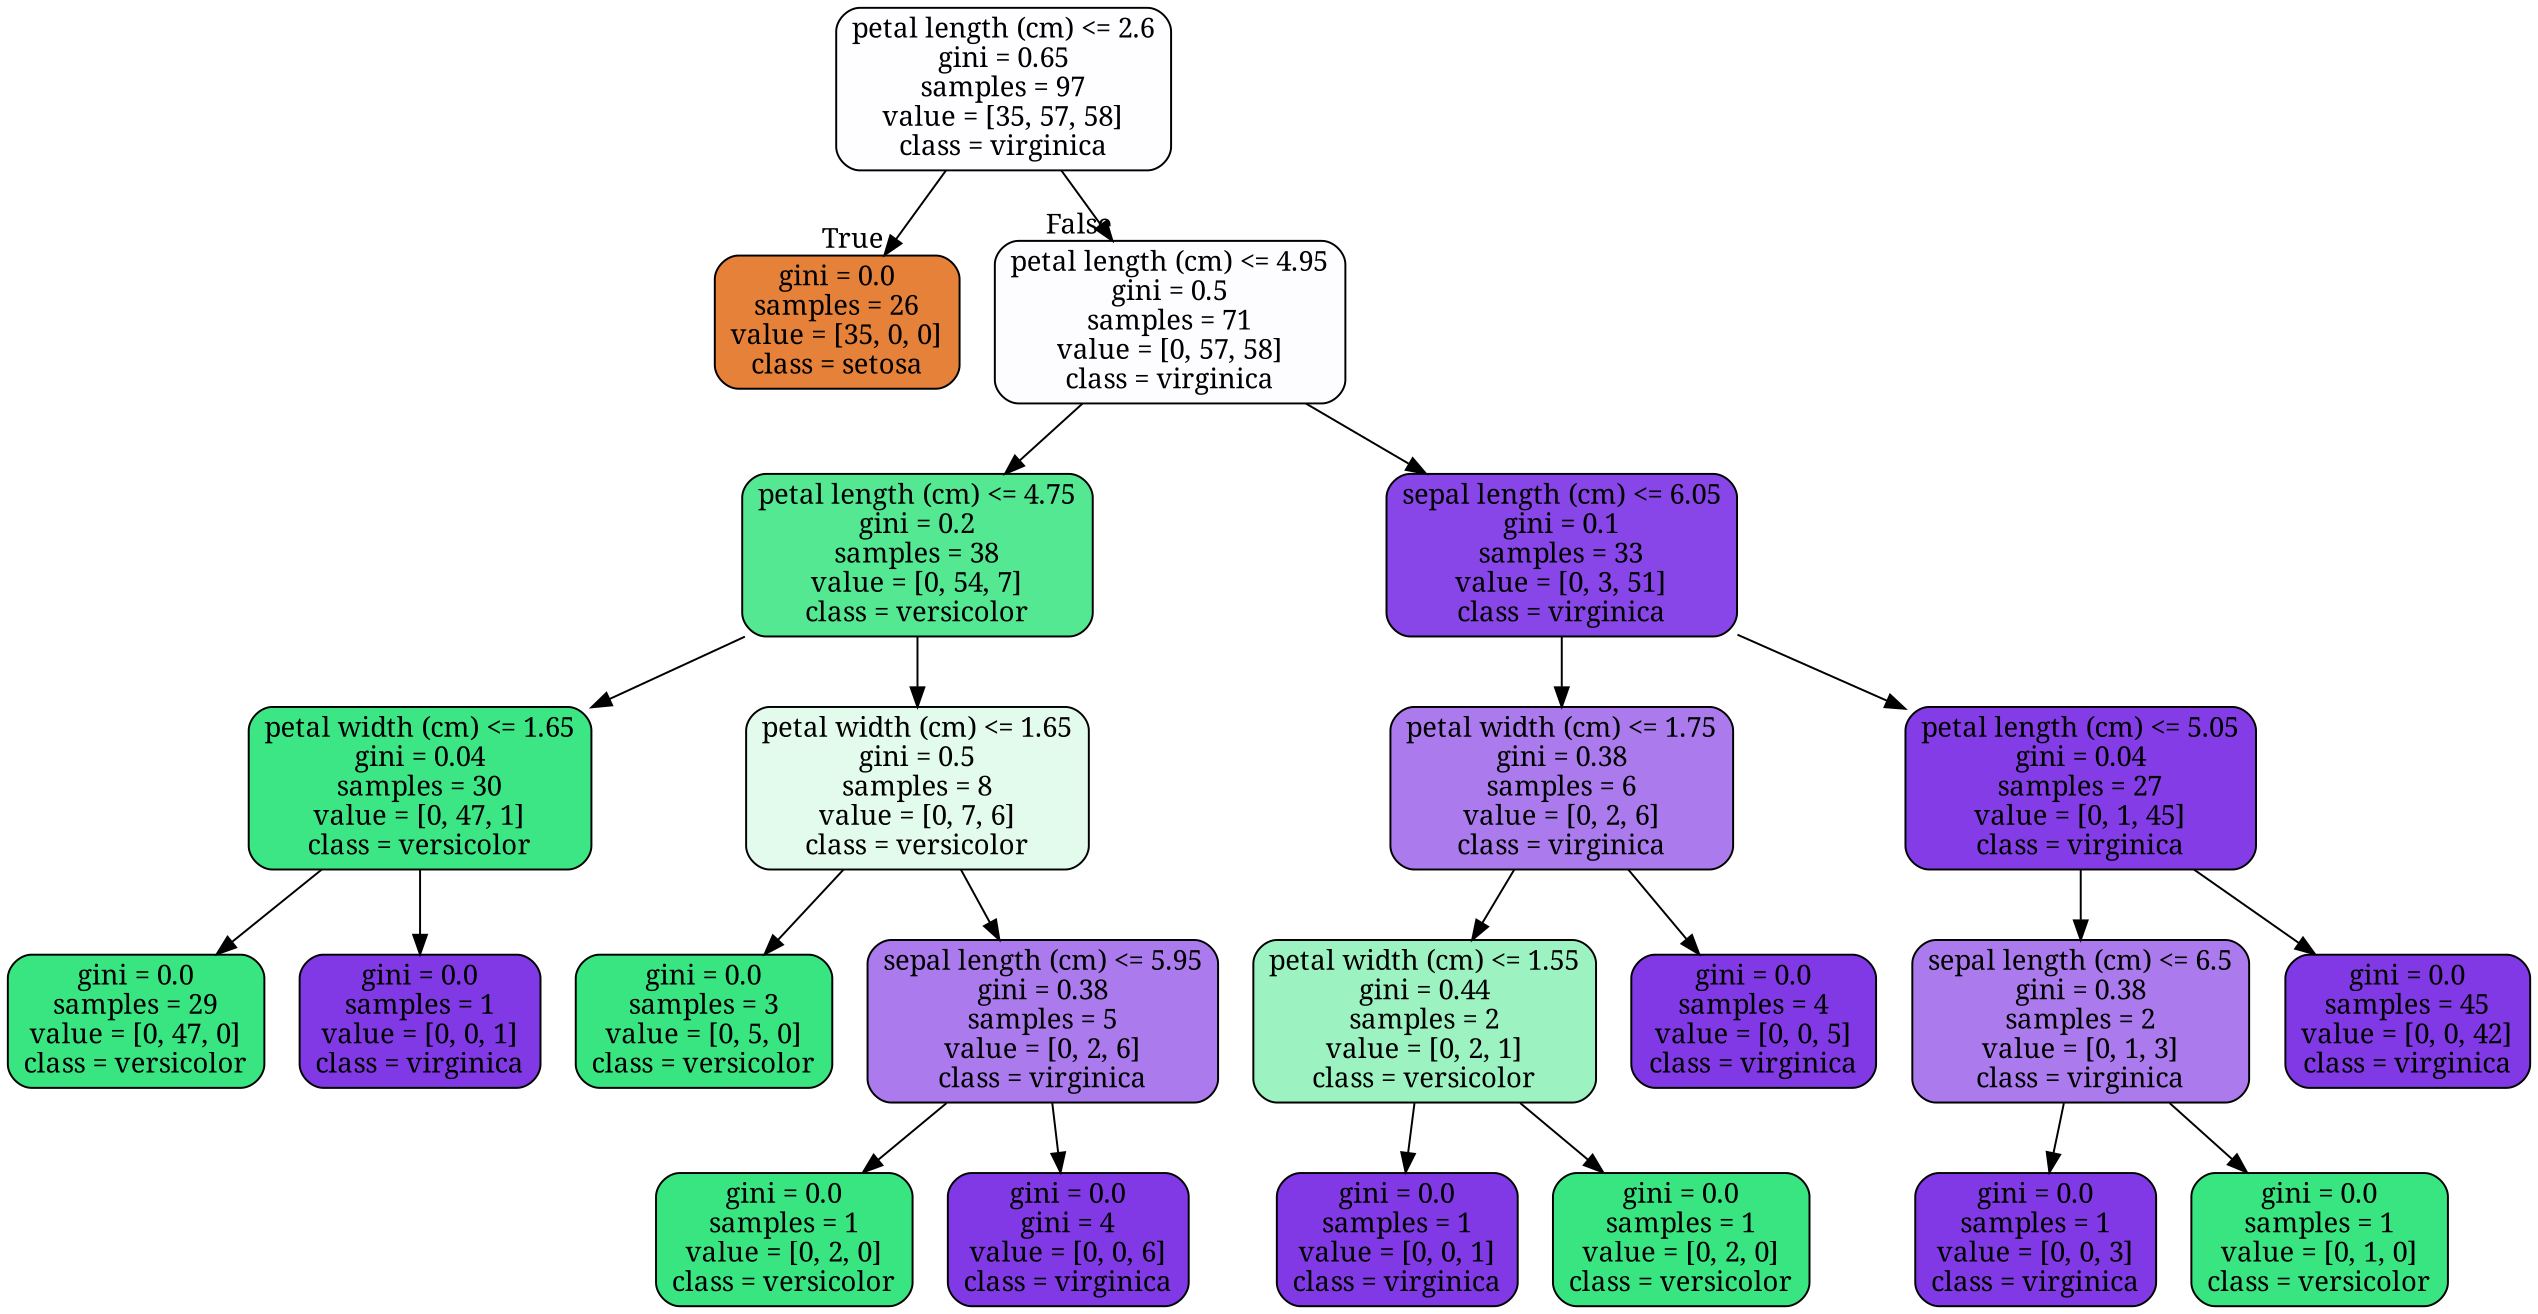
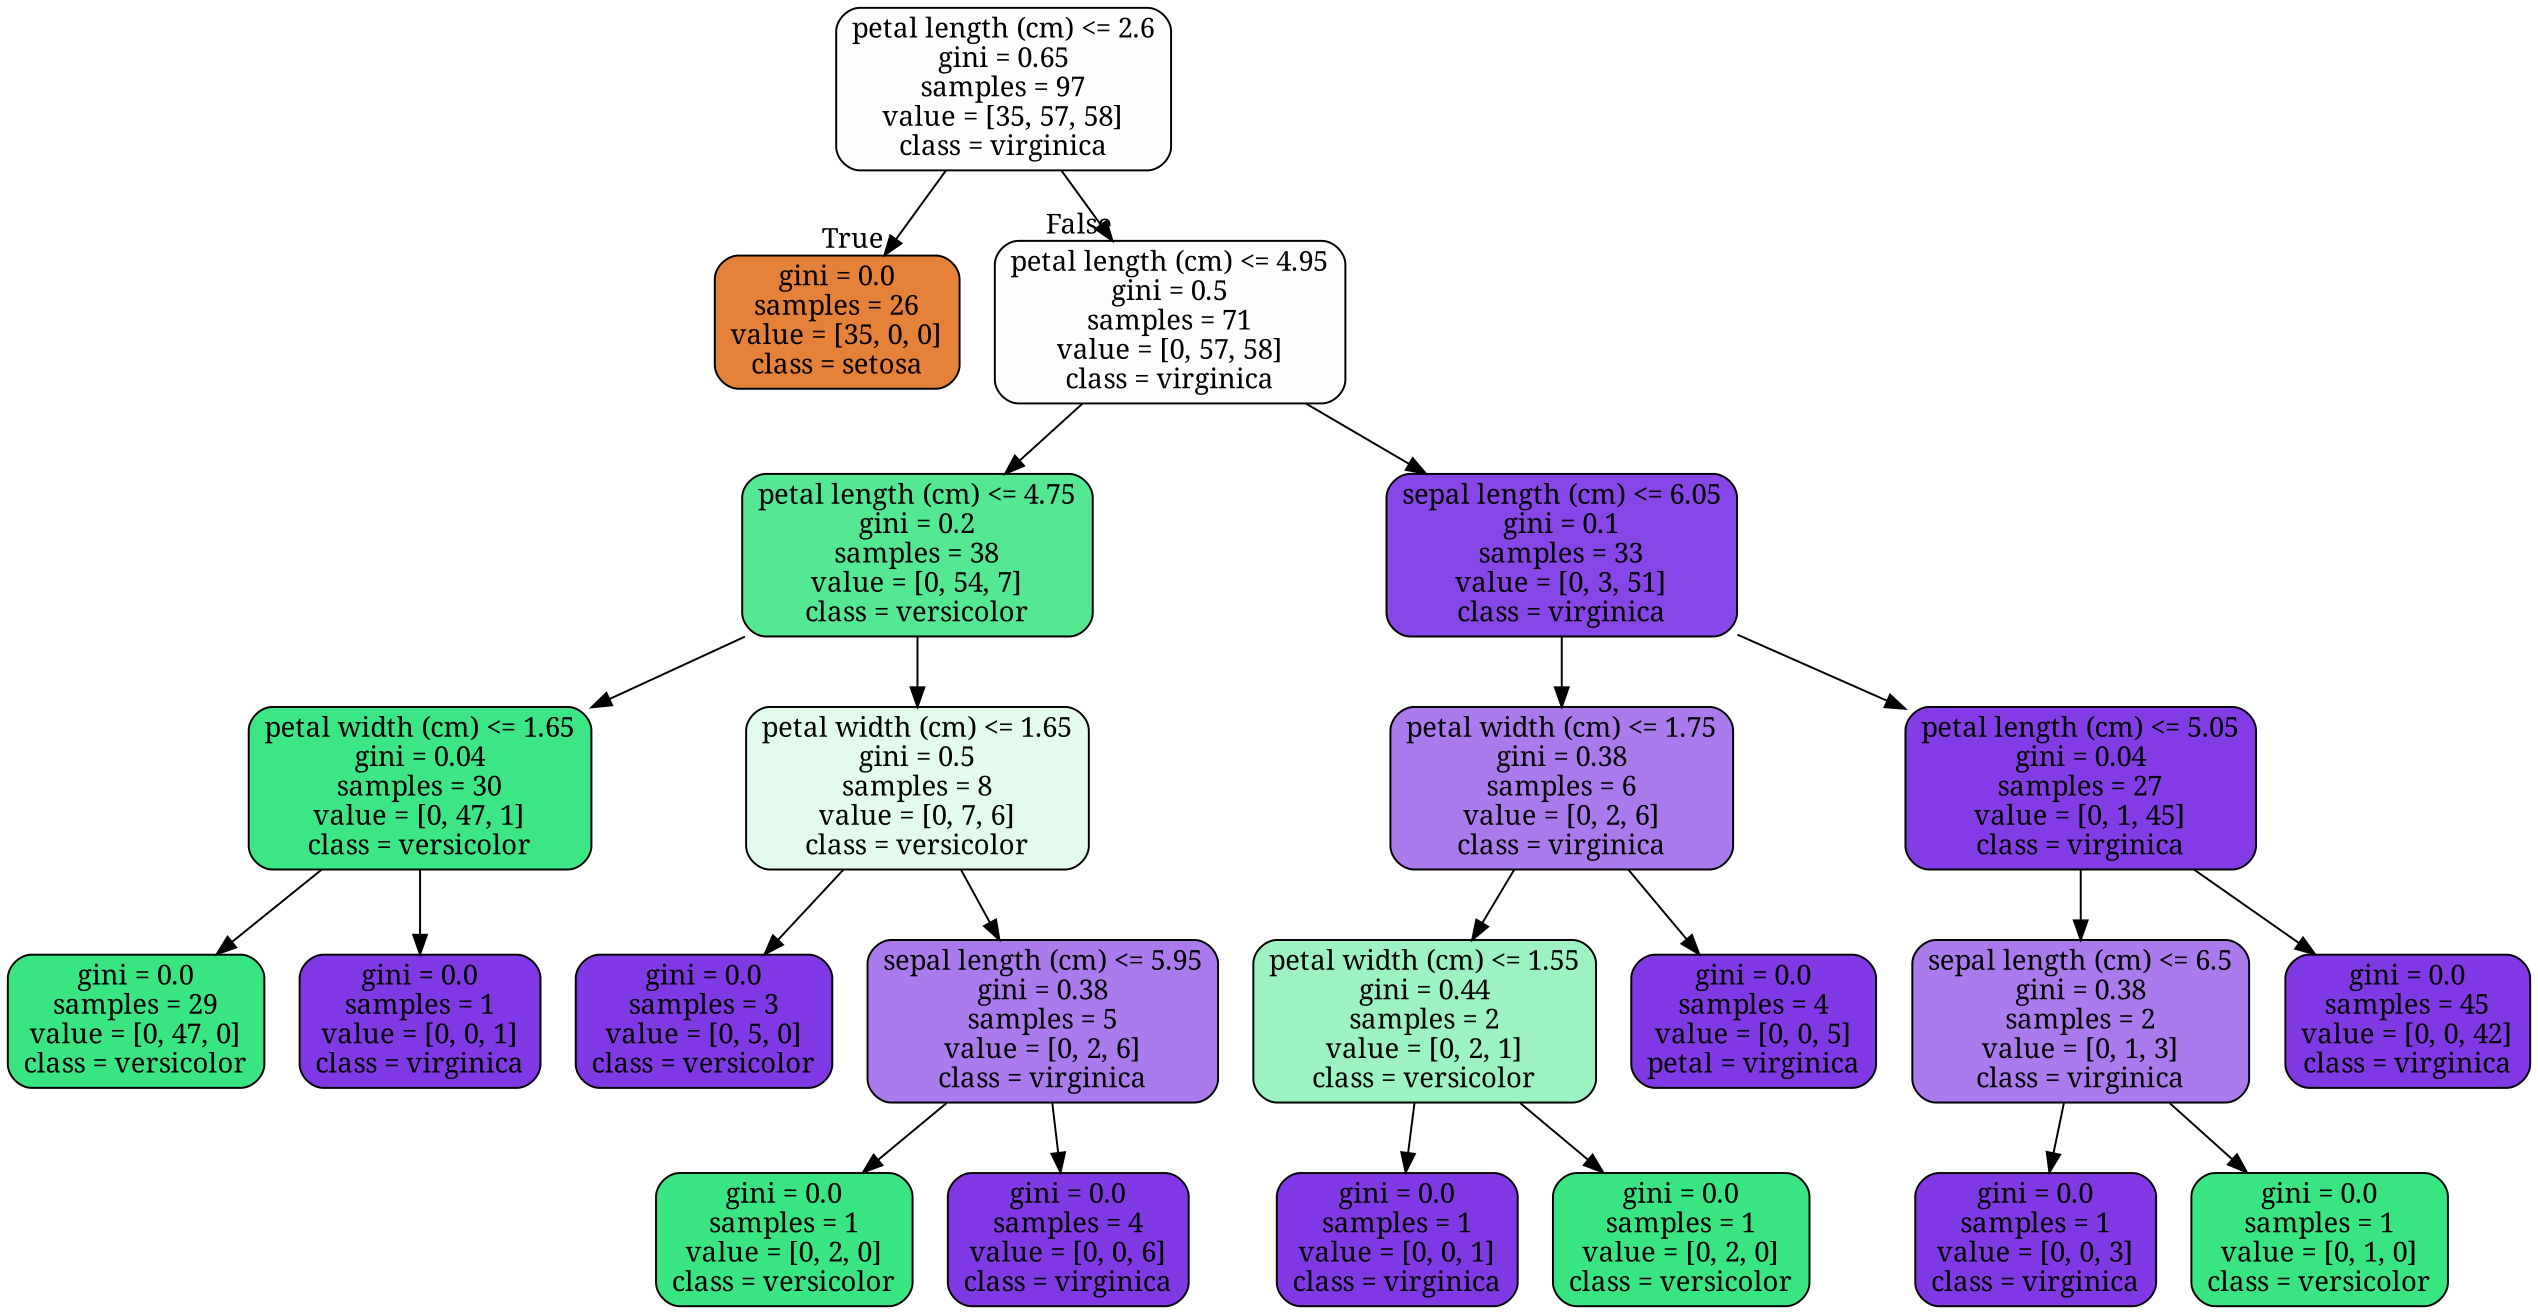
(704, 1021) -> (704, 1021)
(1754, 1021) -> (1754, 1021)
(1068, 1240) -> (1068, 1240)
